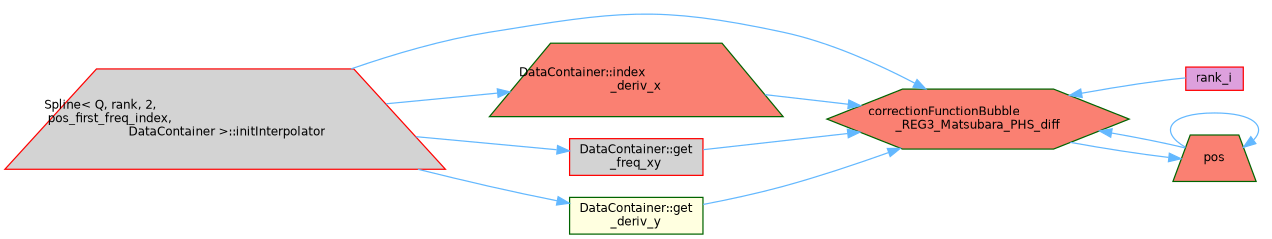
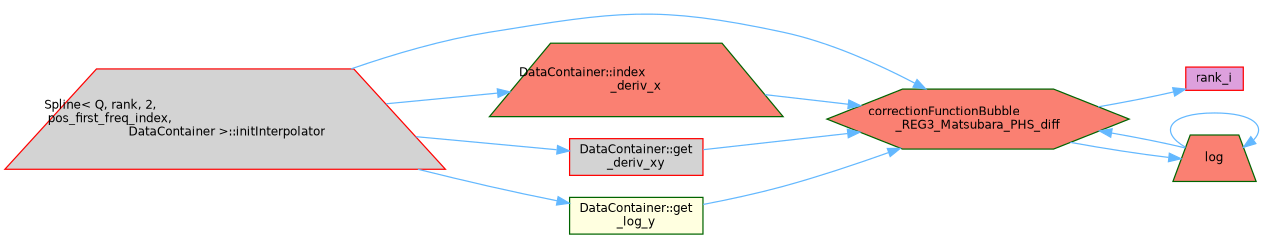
(1134, 85) -> (1136, 100)
(636, 157) -> (636, 157)
(1215, 158) -> (1215, 158)
(636, 216) -> (636, 216)
